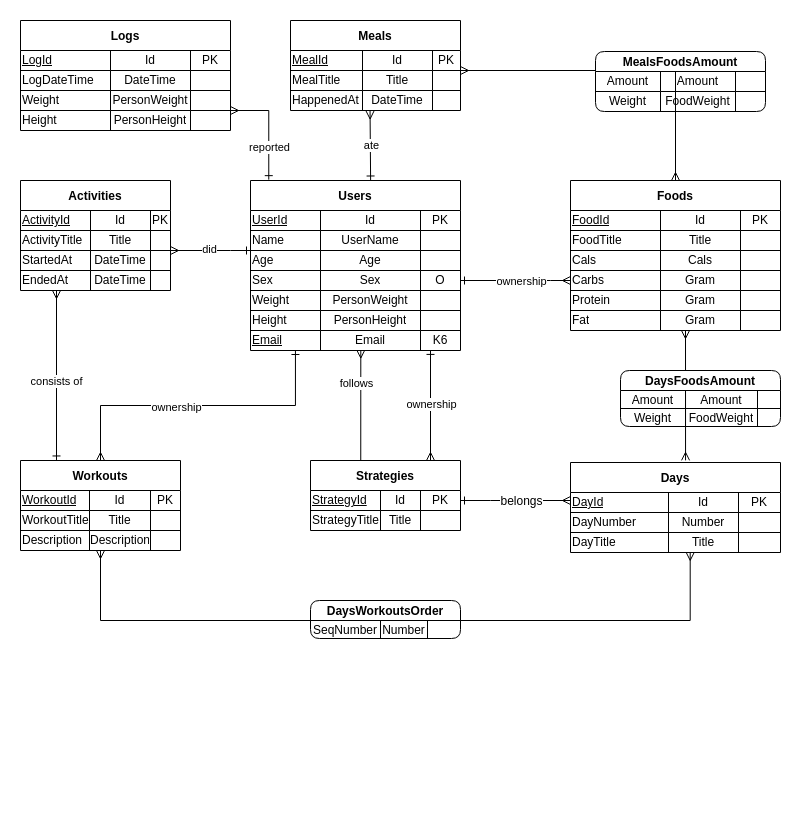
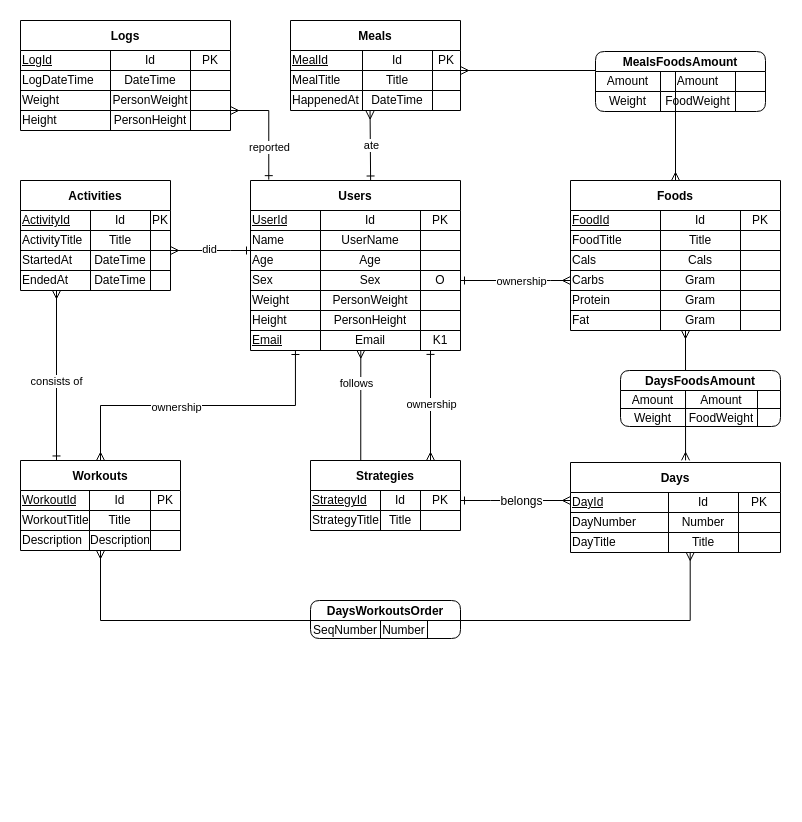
(441, 341) -> (441, 341)
